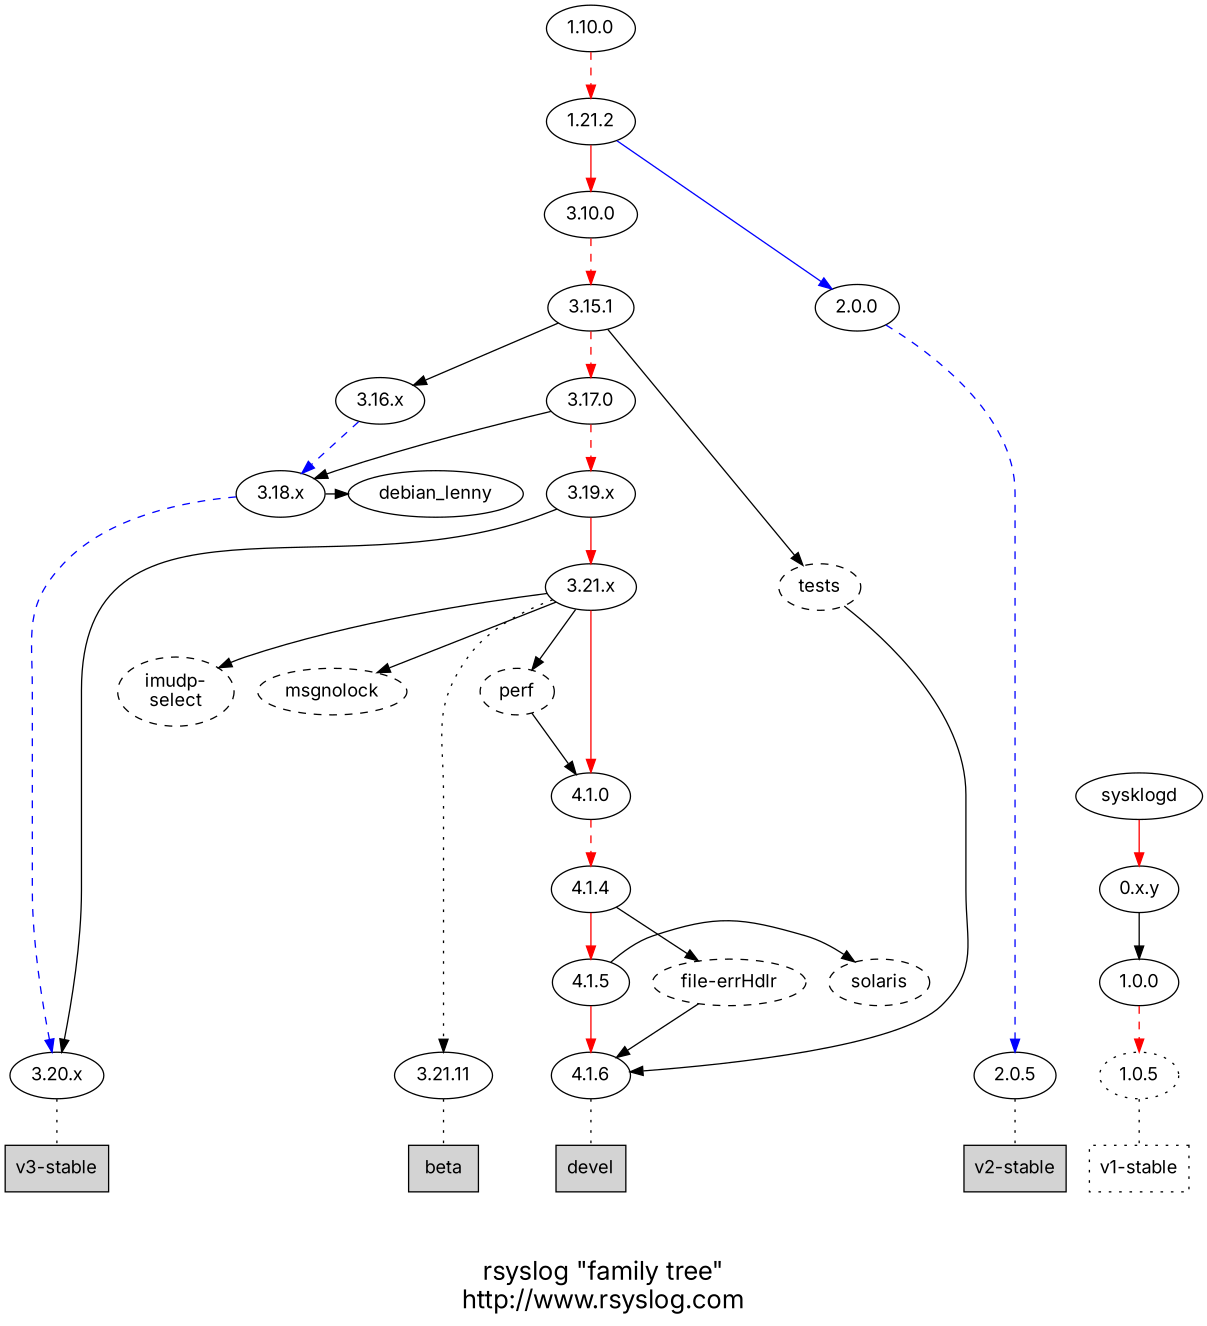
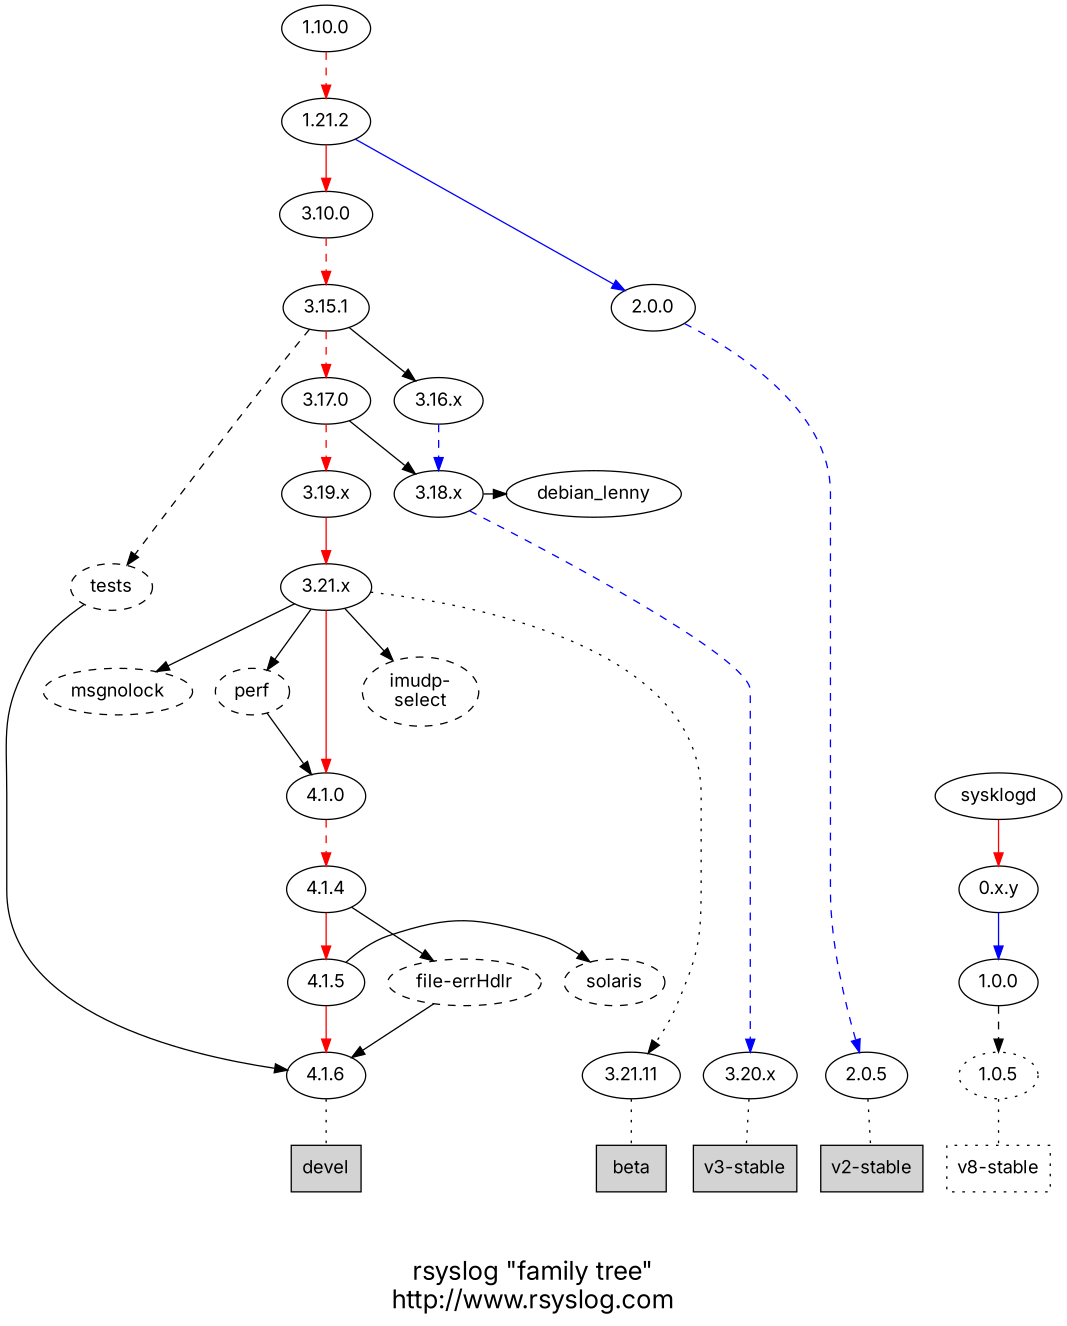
(701, 442) -> (221, 441)
(116, 593) -> none
(1139, 929) -> (999, 929)
(1139, 1023) -> (999, 1023)
(1139, 1169) -> (999, 1169)
